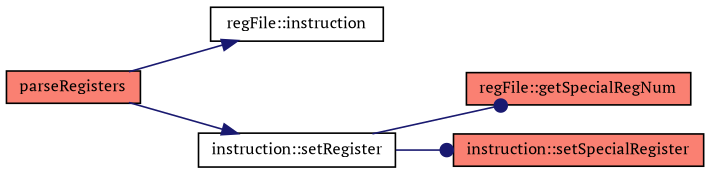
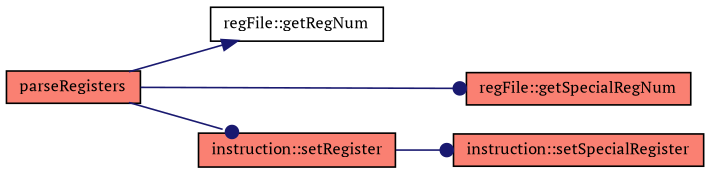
(297, 24) -> (297, 24)
(176, 116) -> (176, 116)
(433, 120) -> (297, 88)
(297, 150) -> (297, 150)
